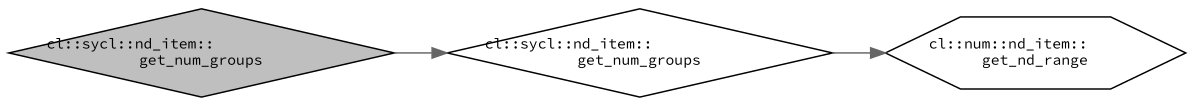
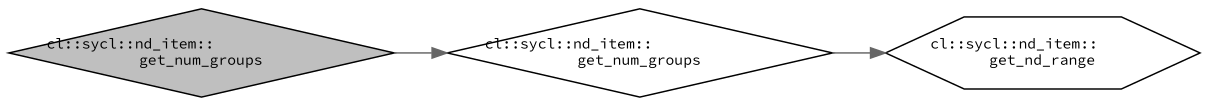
(1036, 53) -> (1043, 53)
